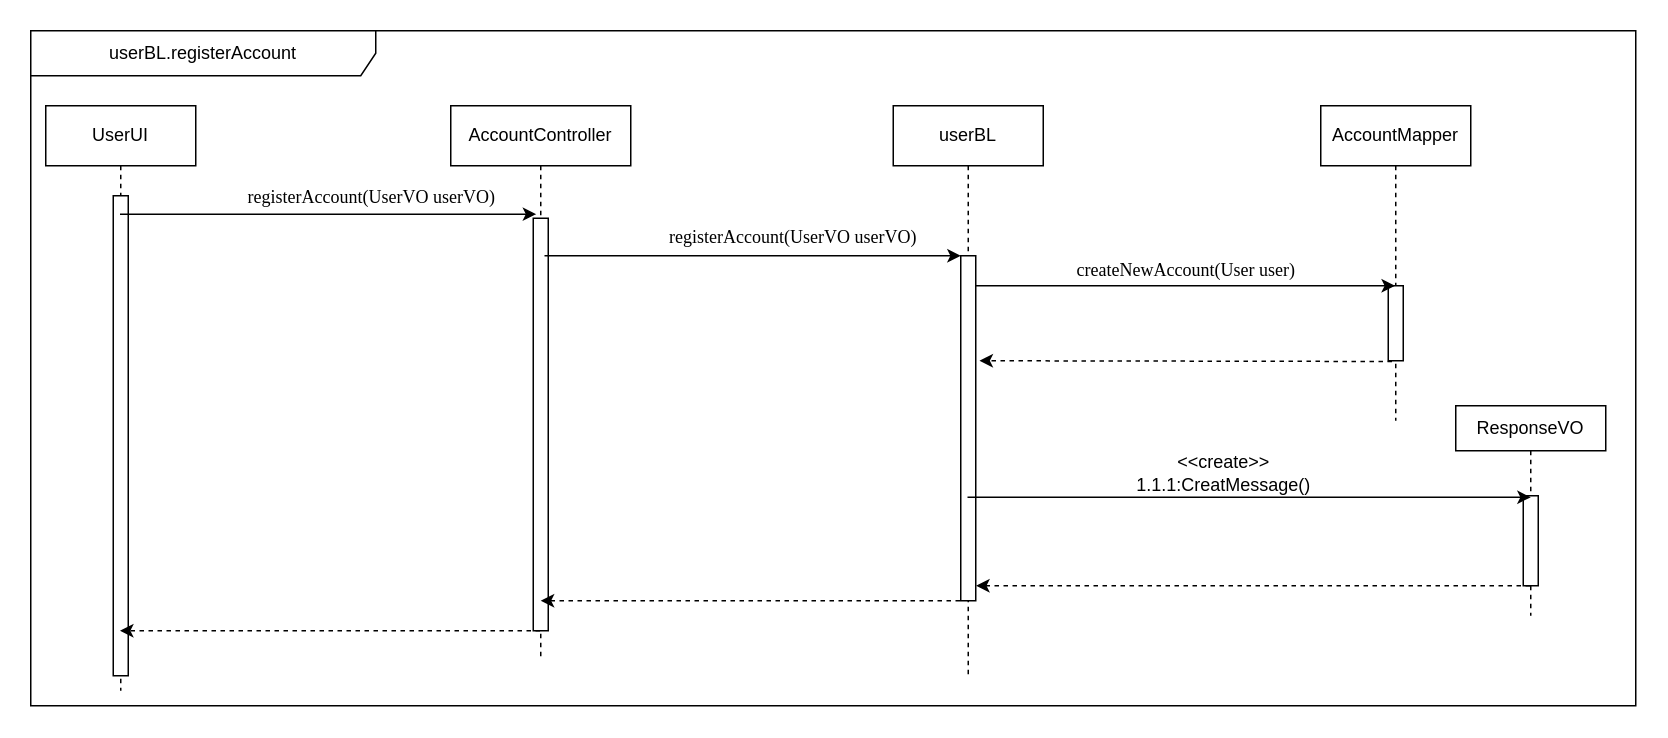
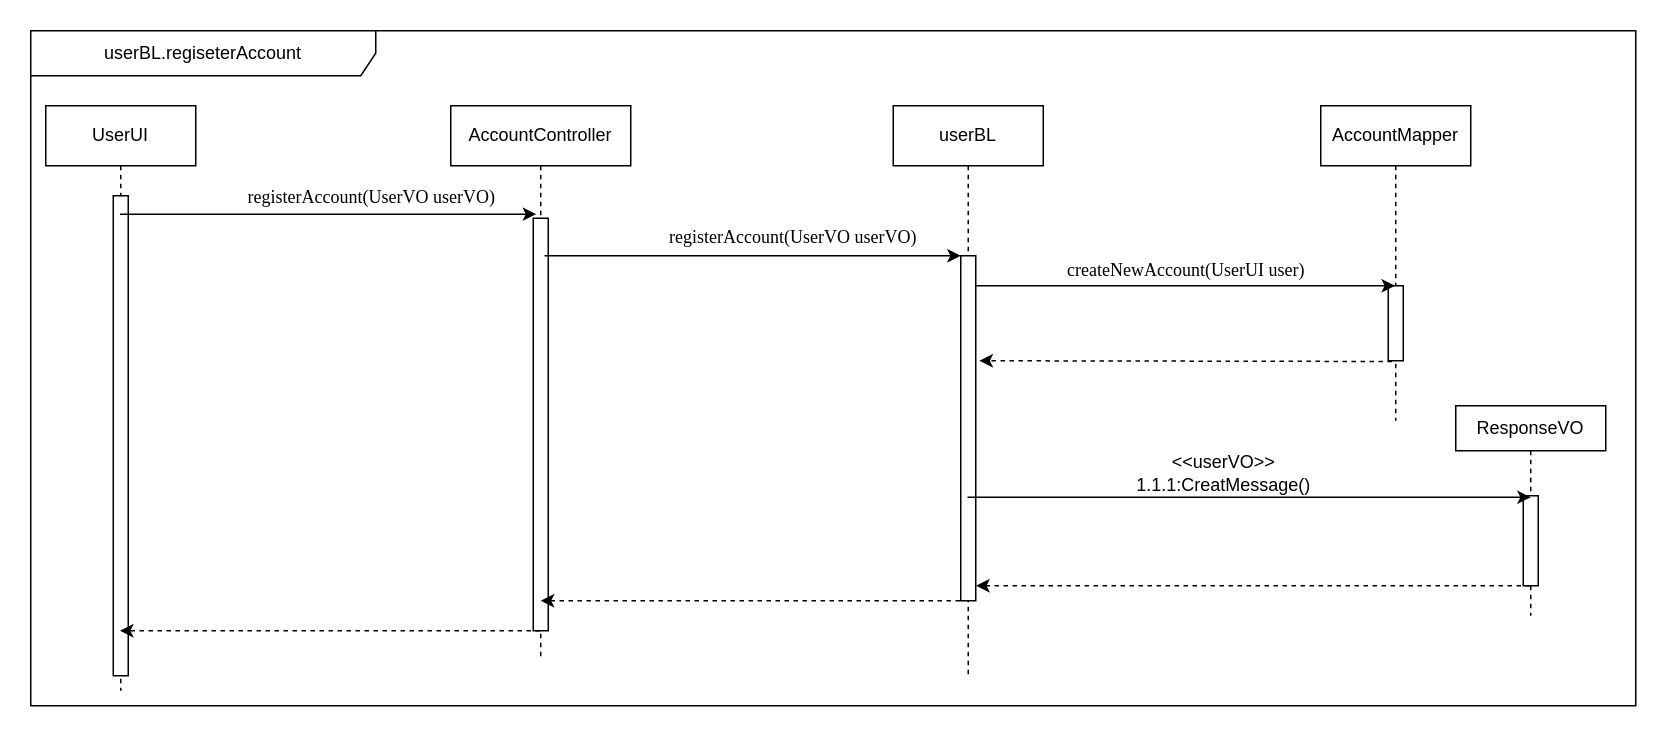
(203, 53) -> (203, 53)
(1187, 271) -> (1187, 271)
(1224, 473) -> (1224, 473)
